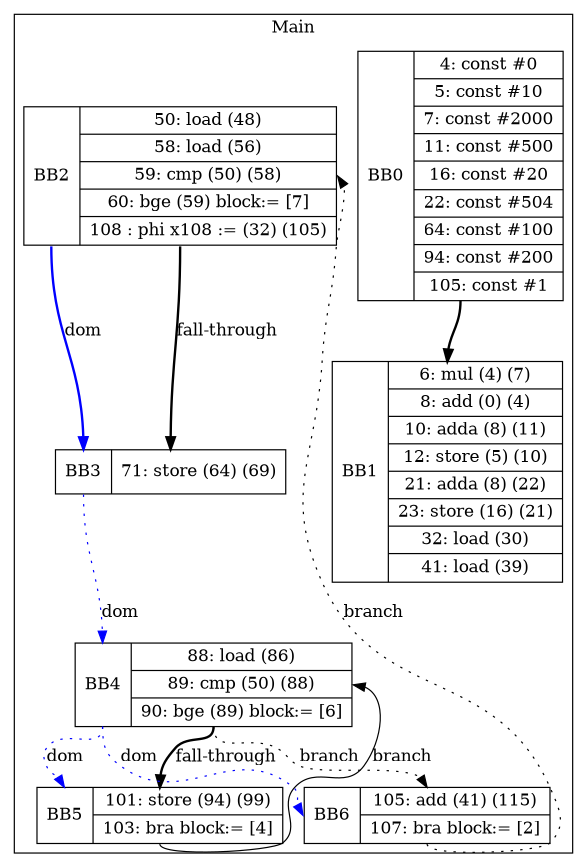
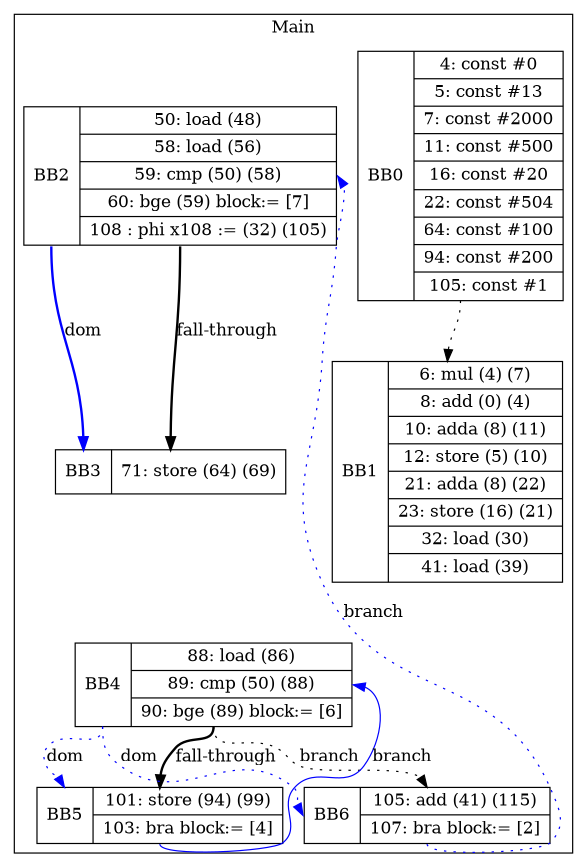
(489, 92) -> (489, 92)
(456, 325) -> (456, 325)
(92, 563) -> none
(348, 624) -> (348, 624)
(290, 797) -> (290, 797)
